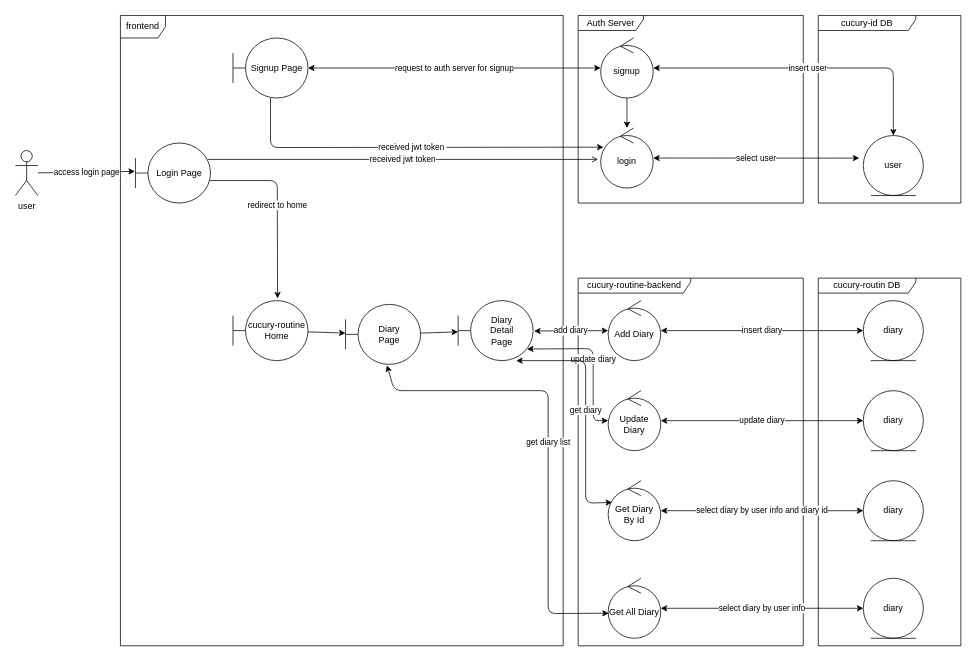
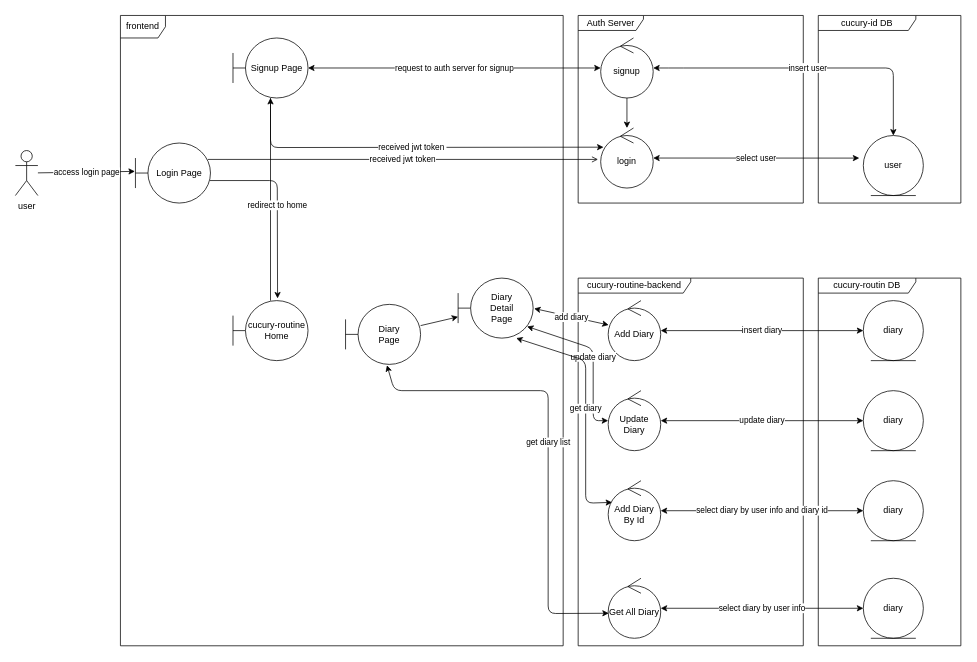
(495, 330) -> (495, 308)
(327, 332) -> (270, 223)
(634, 514) -> (634, 514)
